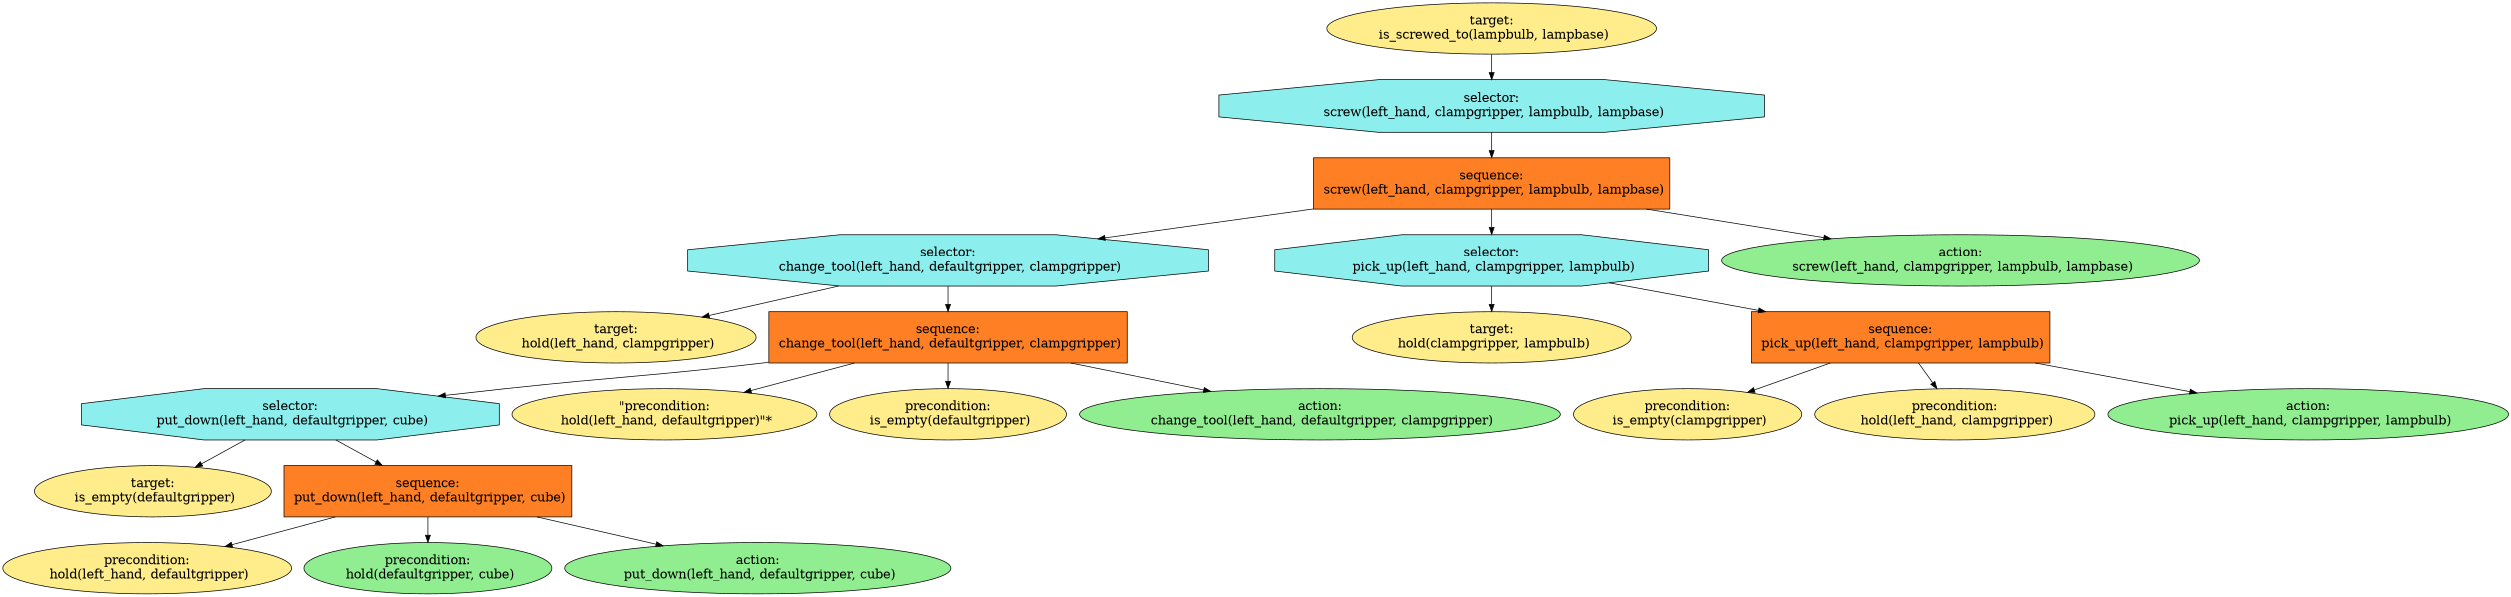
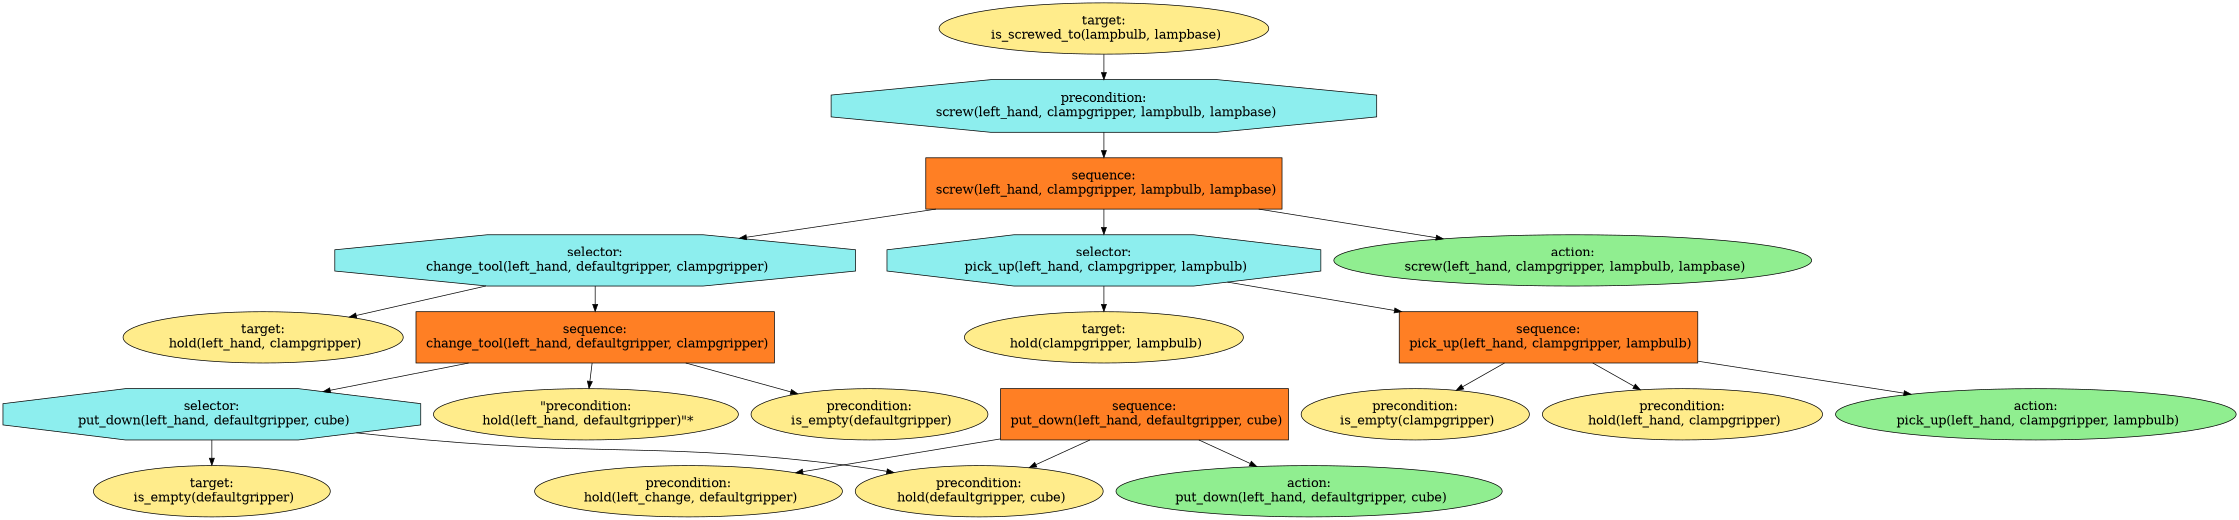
(1492, 106) -> (1104, 106)
(1320, 414) -> none
(356, 451) -> (622, 450)
(147, 568) -> (689, 491)
(428, 568) -> (979, 491)
